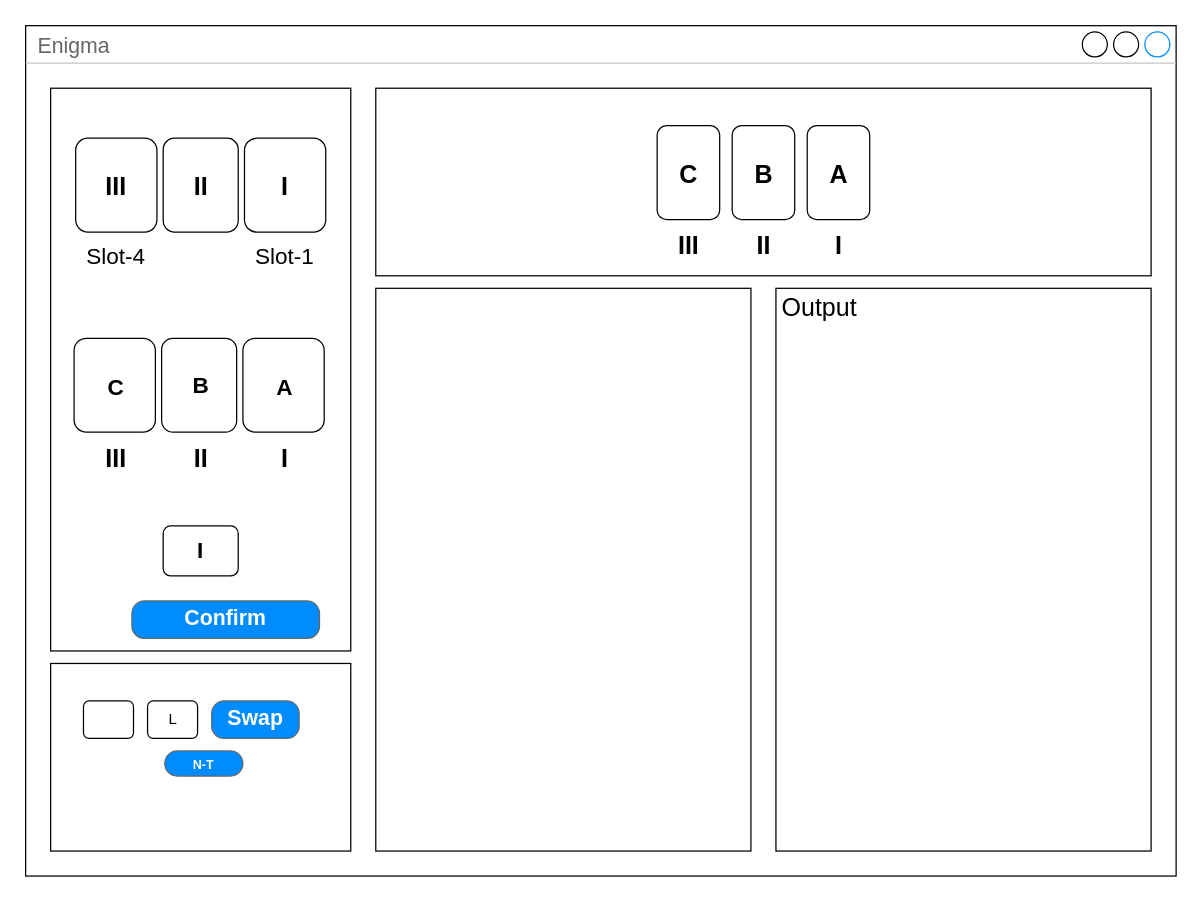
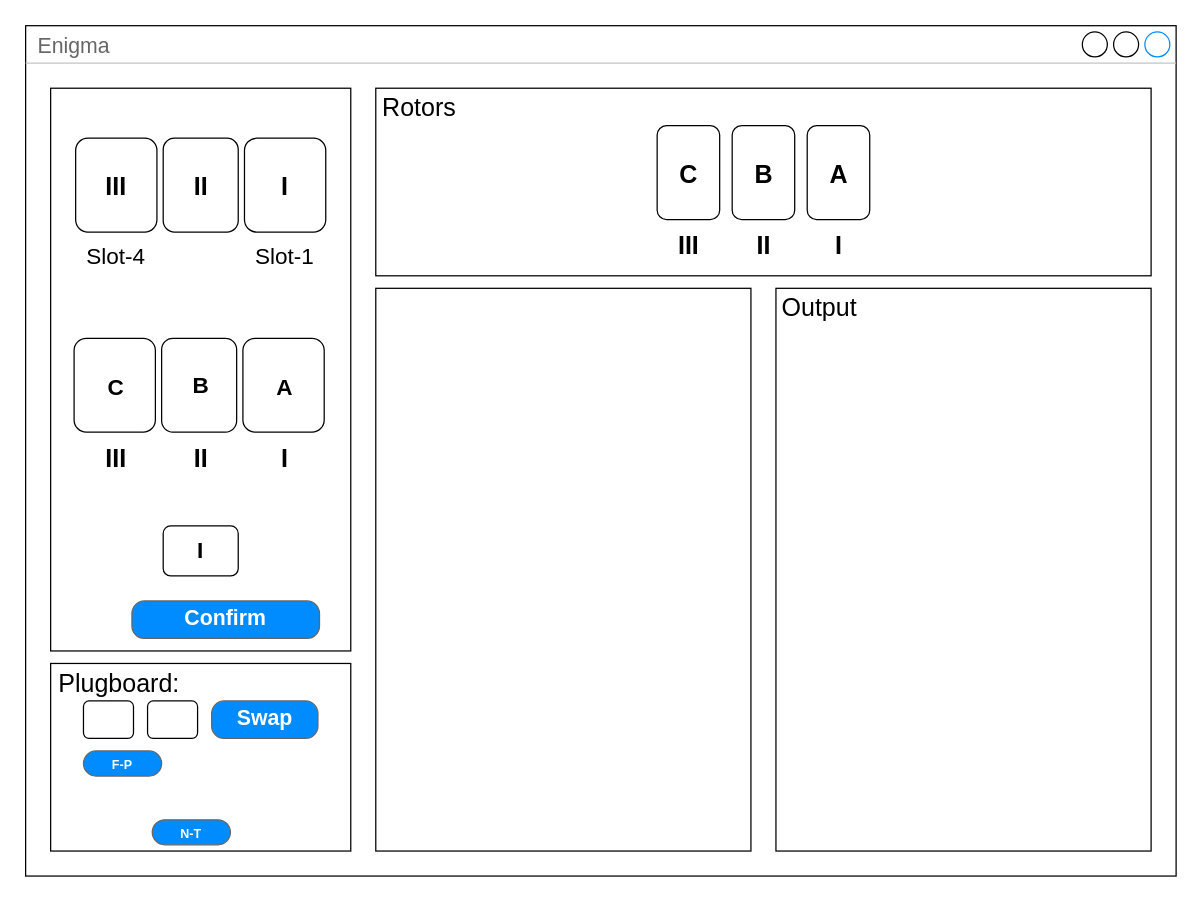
none -> (419, 107)
none -> (119, 682)
(173, 719) -> none
(255, 719) -> (265, 719)
none -> (123, 763)
(204, 763) -> (191, 832)
